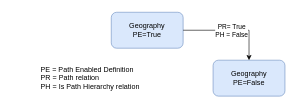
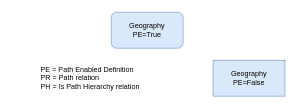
(232, 30) -> none
(249, 78) -> (249, 78)
